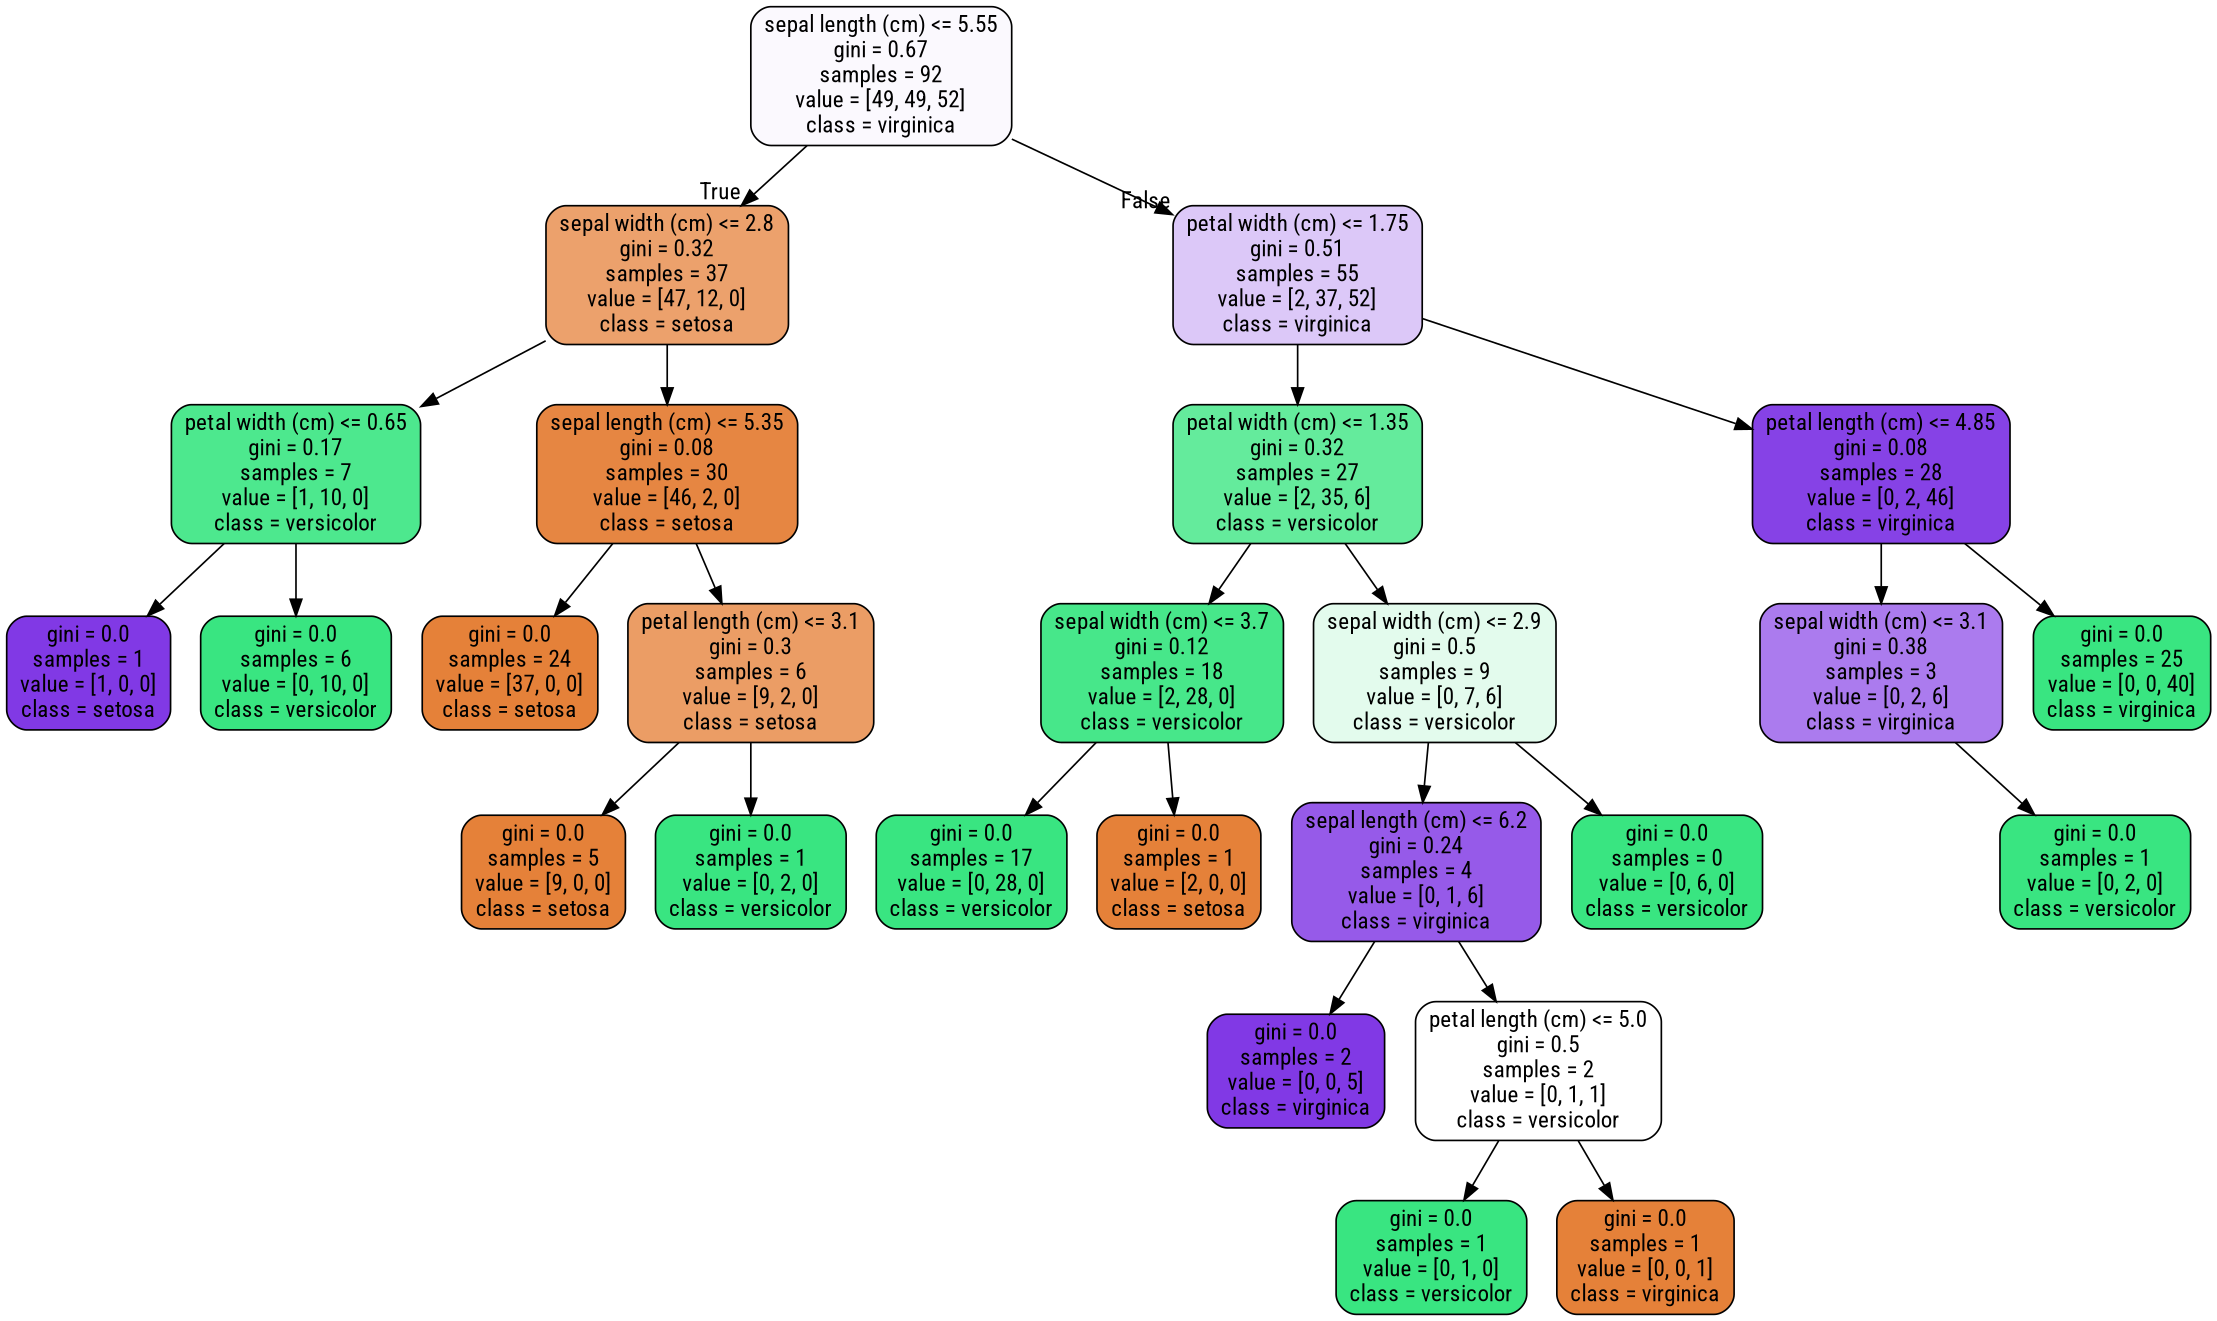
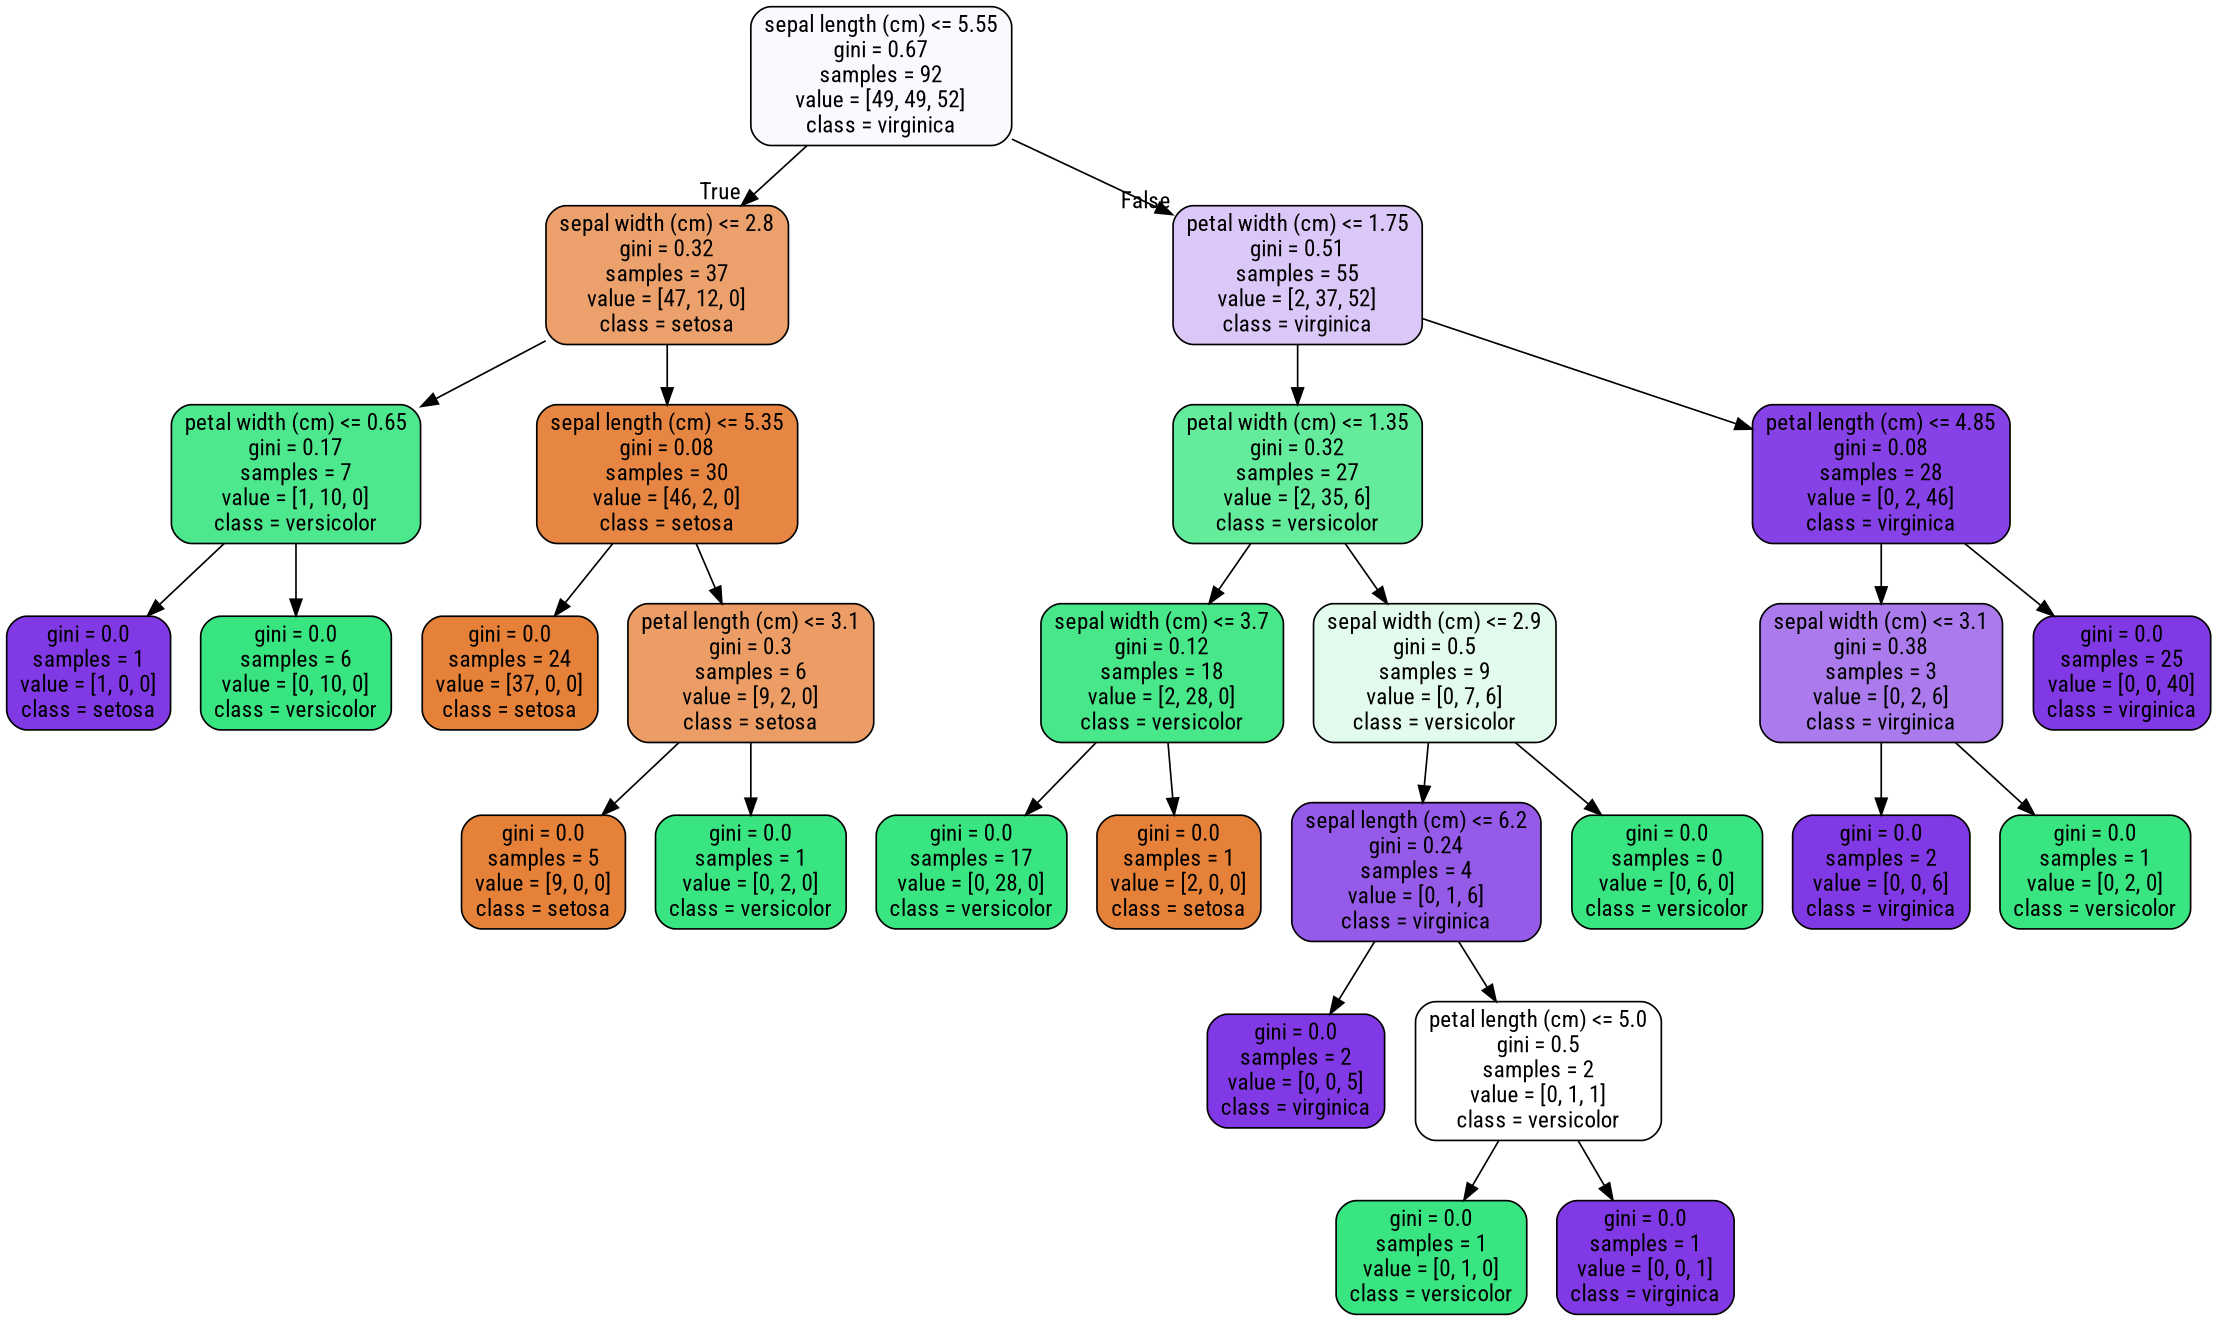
(2122, 673) -> (2122, 673)
none -> (1881, 872)
(1645, 1258) -> (1645, 1258)
